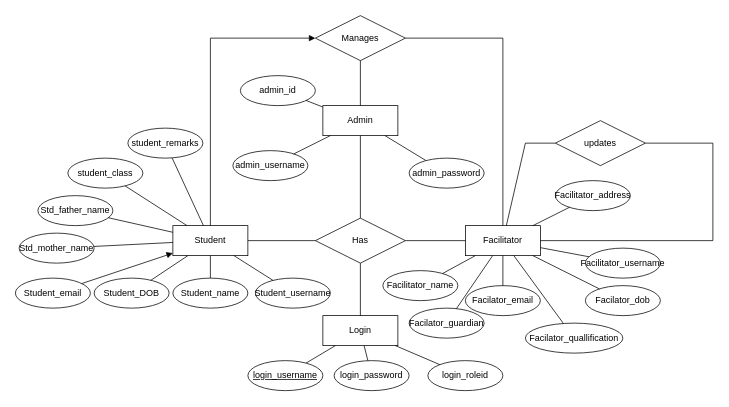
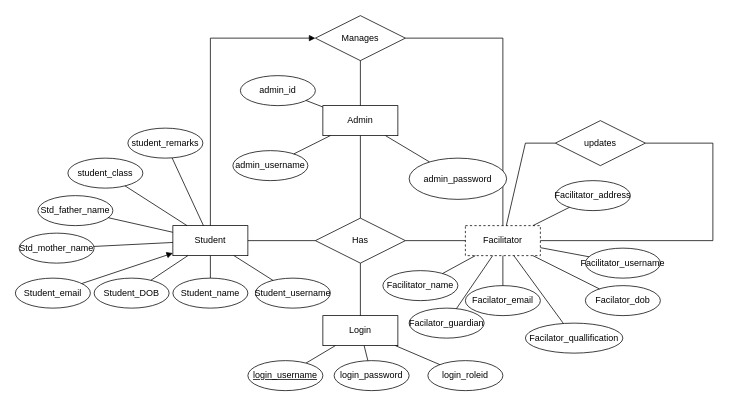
(447, 173) -> (458, 179)
(503, 240) -> (503, 240)
